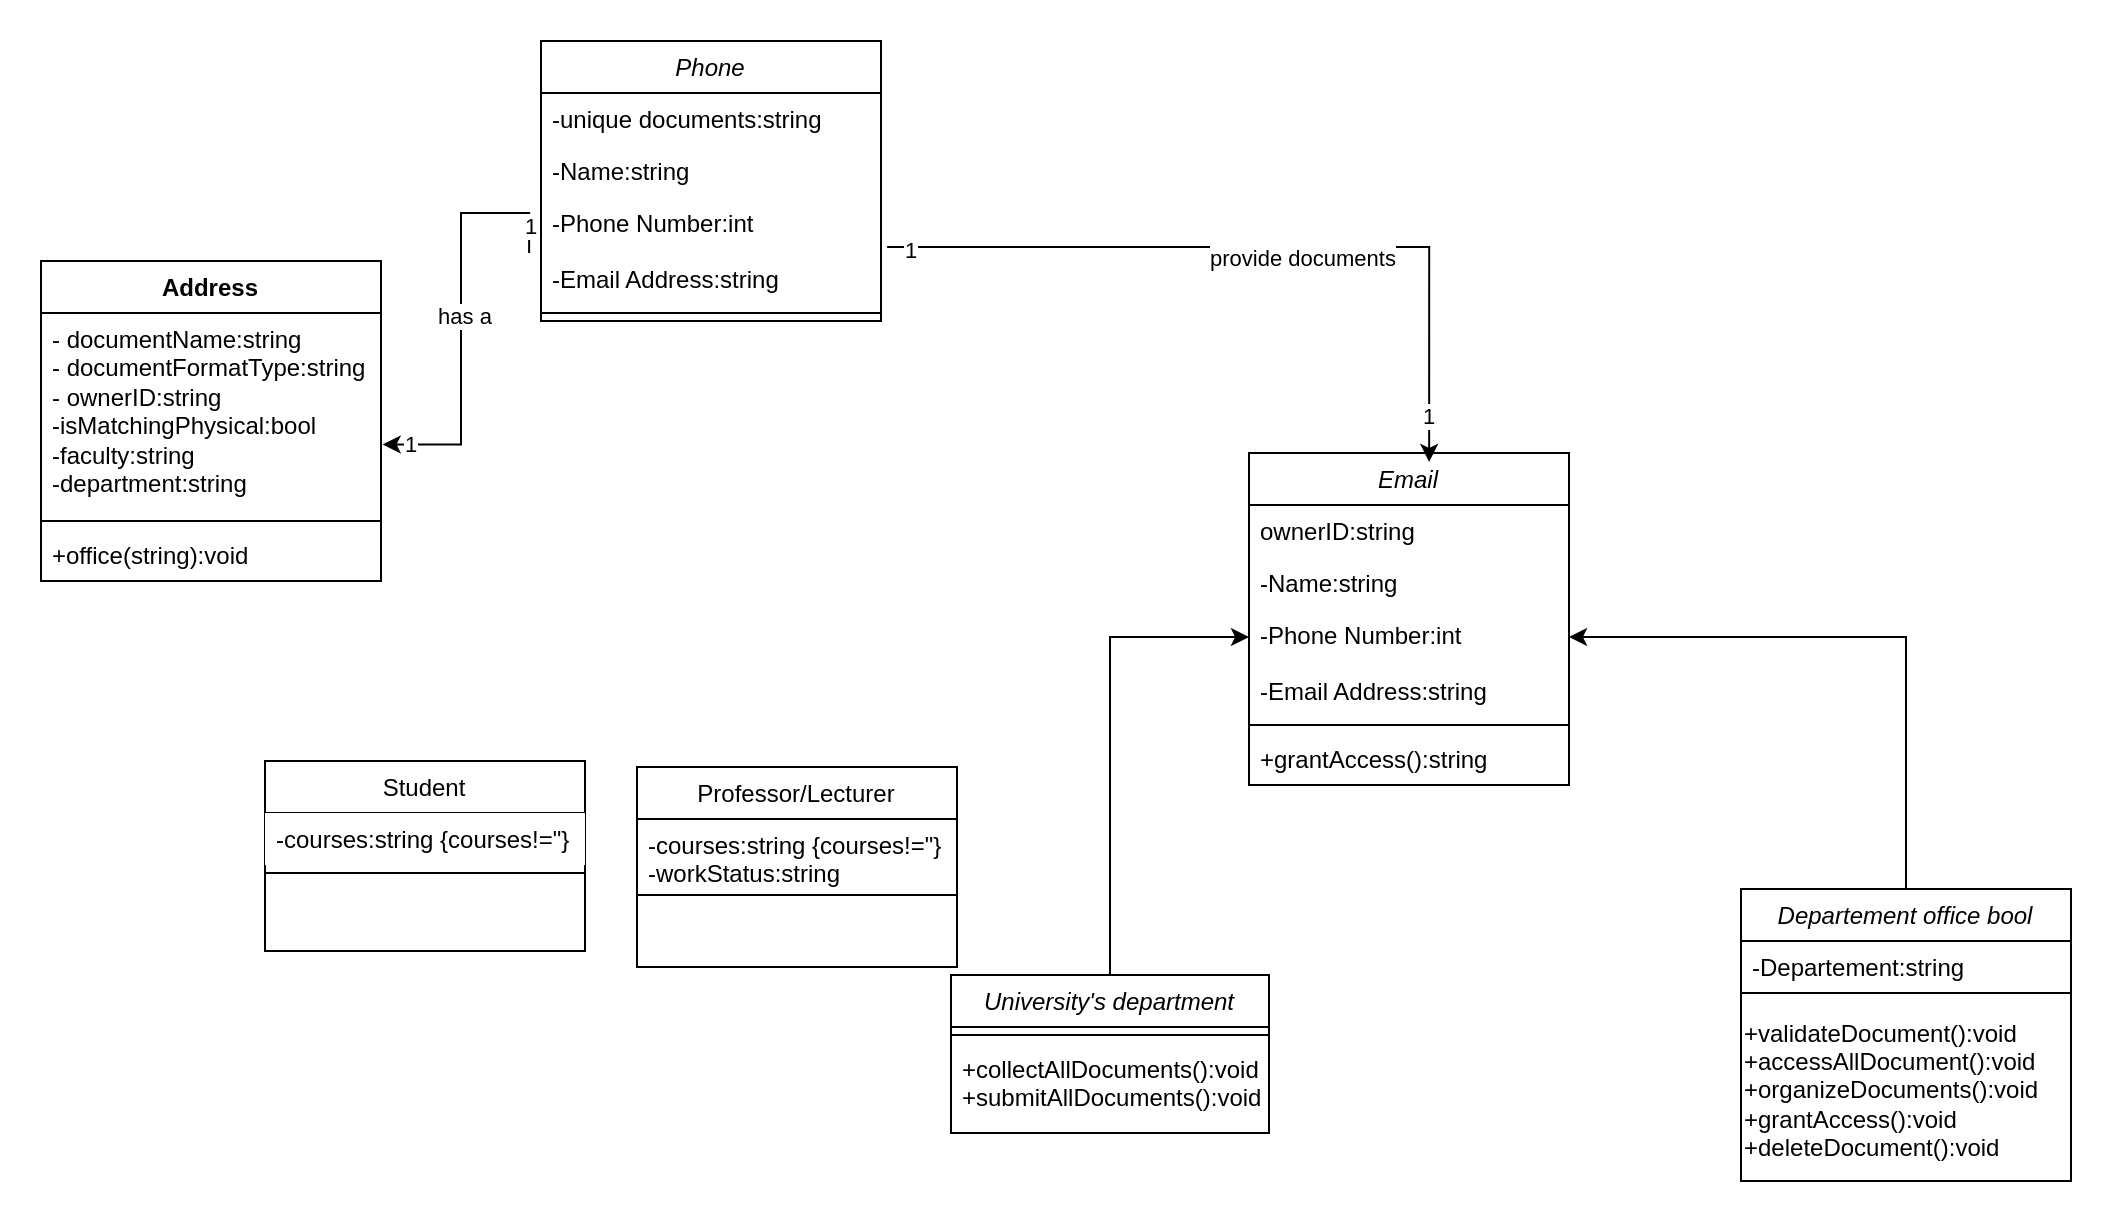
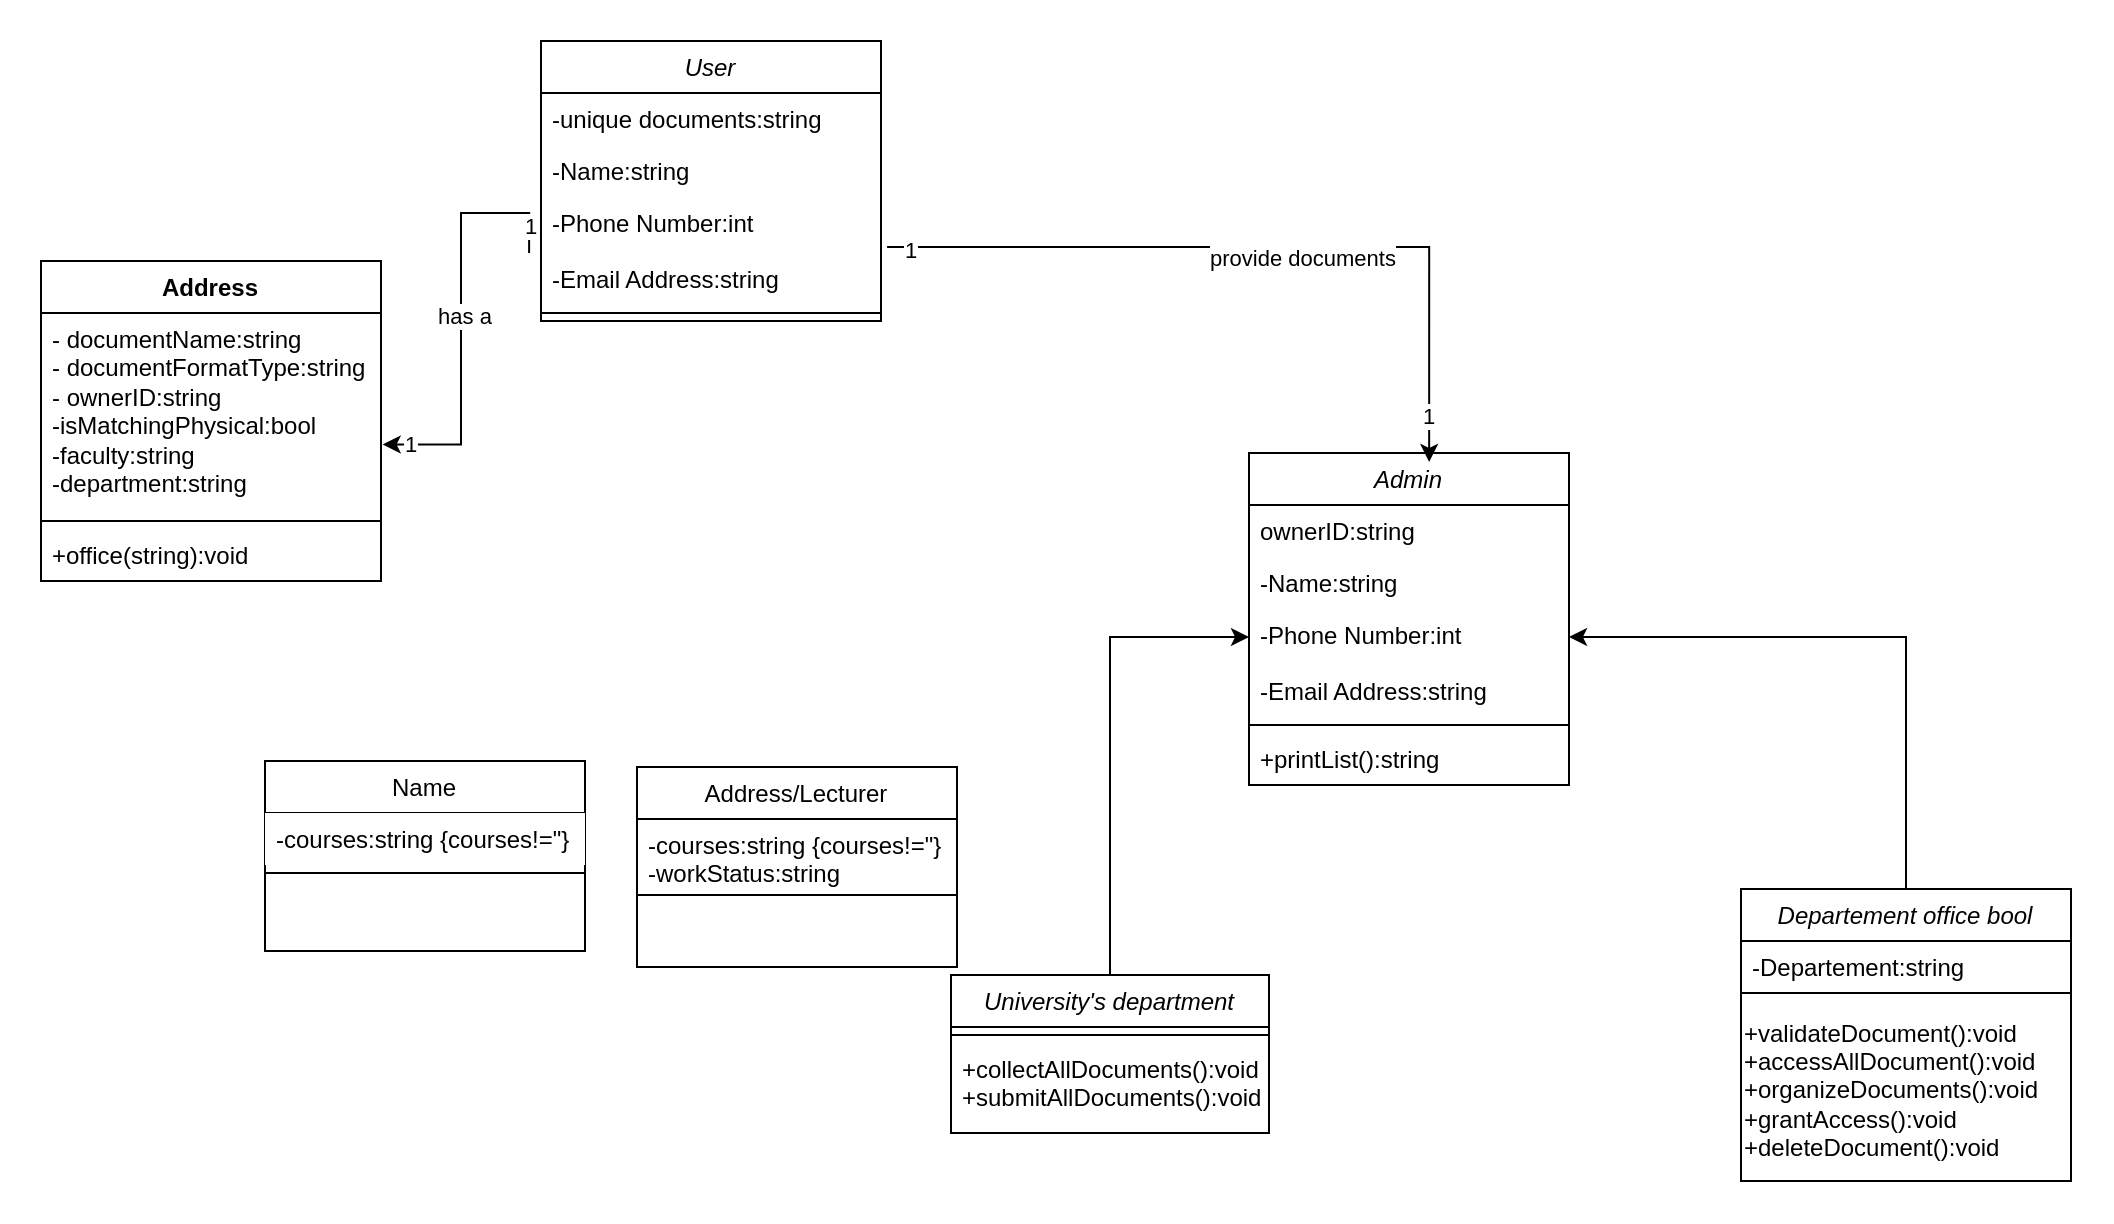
(710, 68) -> (710, 68)
(1408, 480) -> (1408, 480)
(1395, 760) -> (1375, 760)
(424, 788) -> (424, 788)
(796, 794) -> (796, 794)
